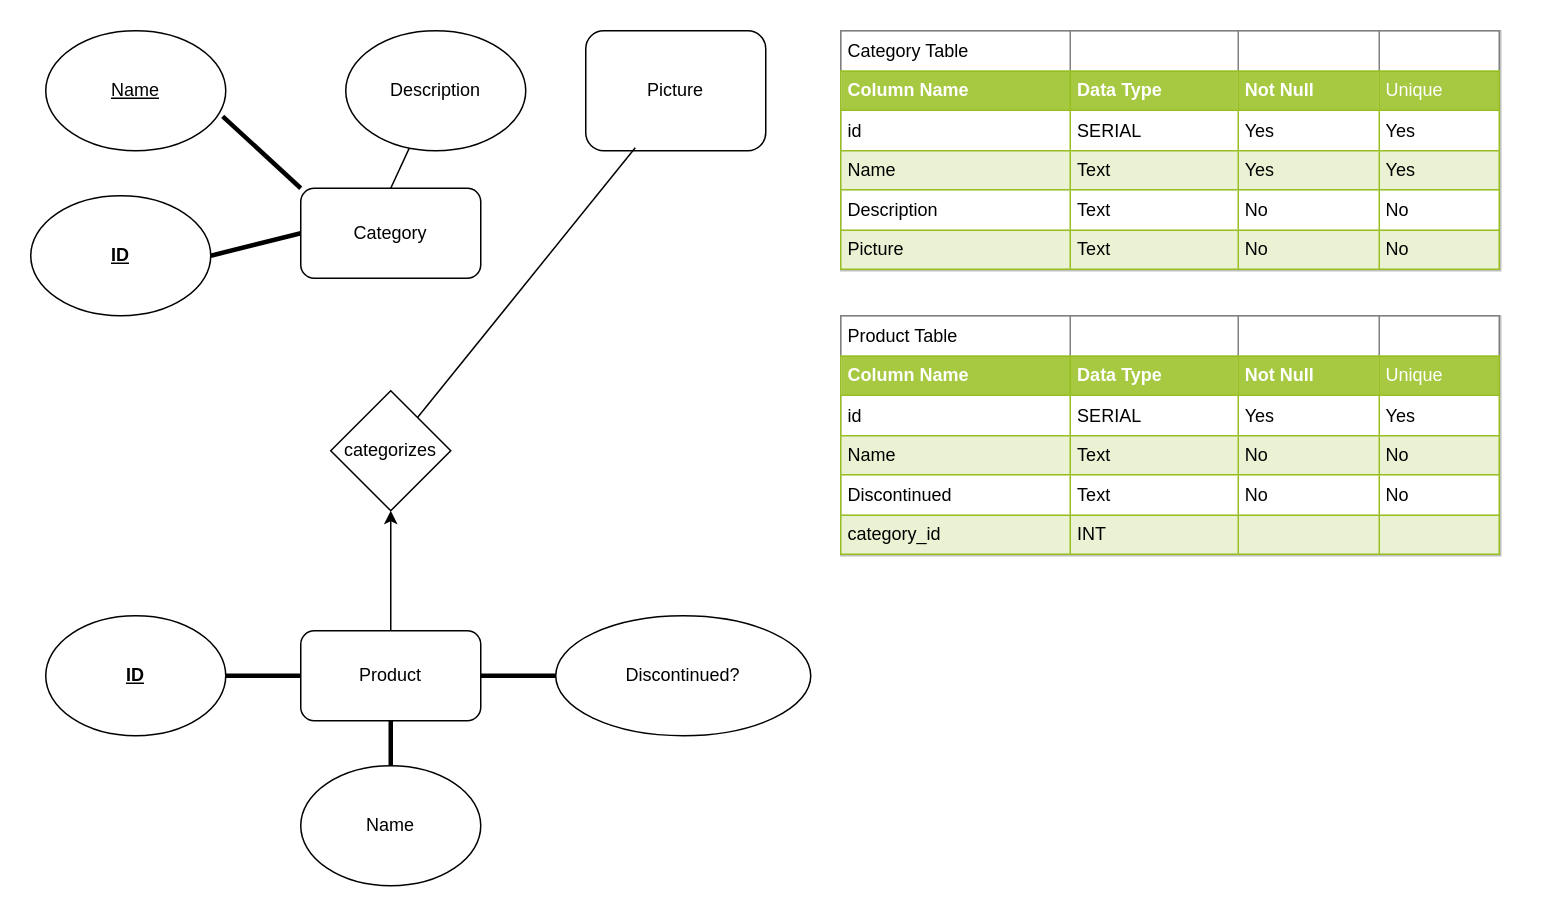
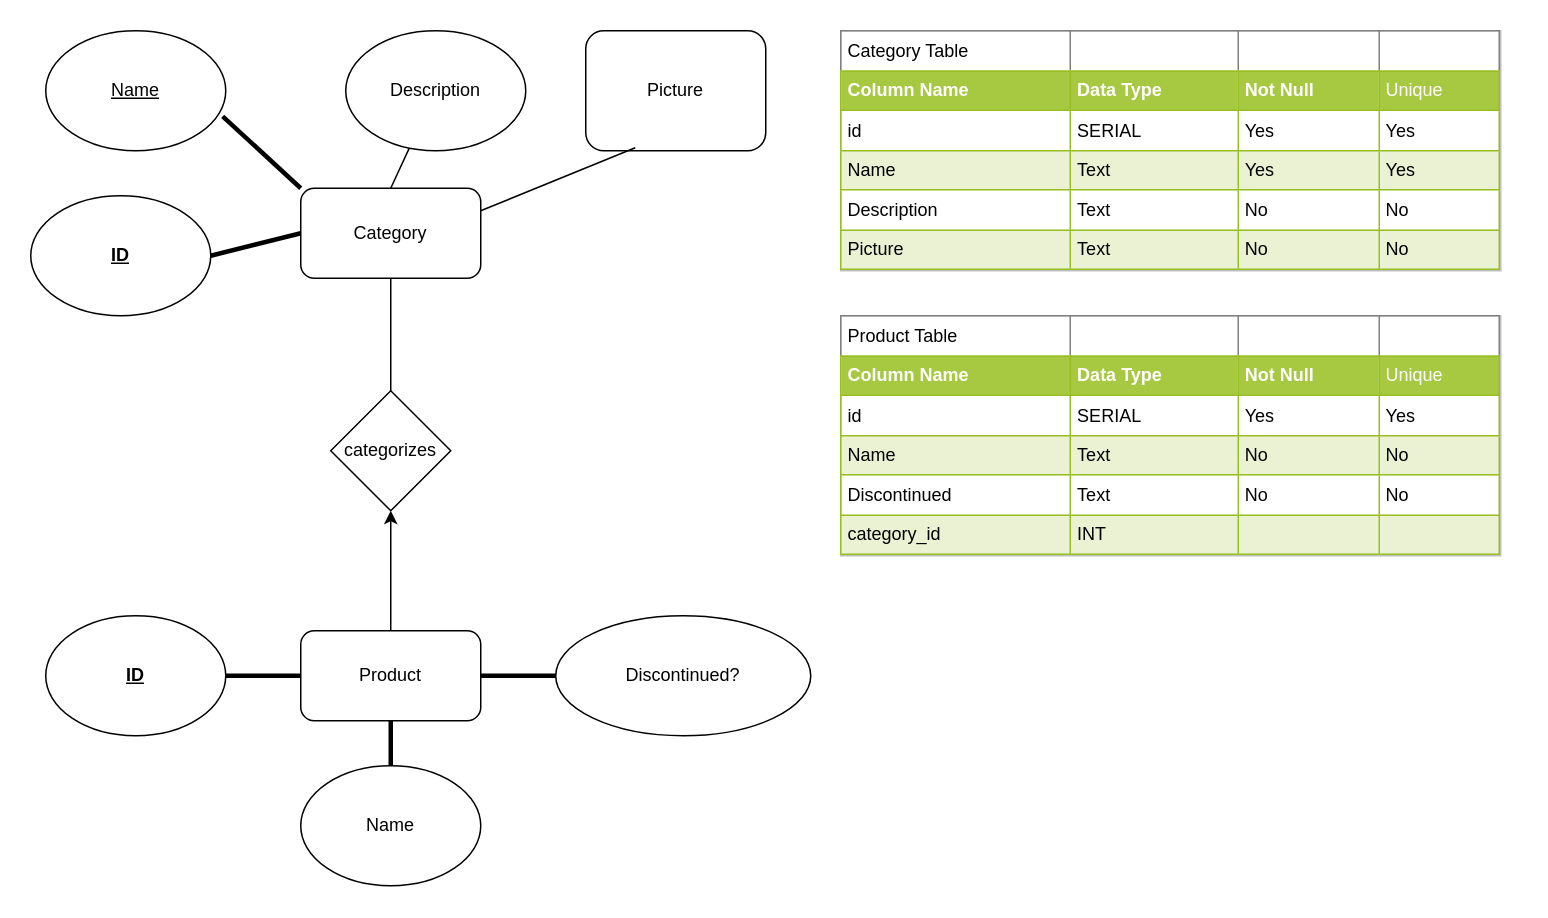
(526, 283) -> (558, 179)
none -> (391, 335)
